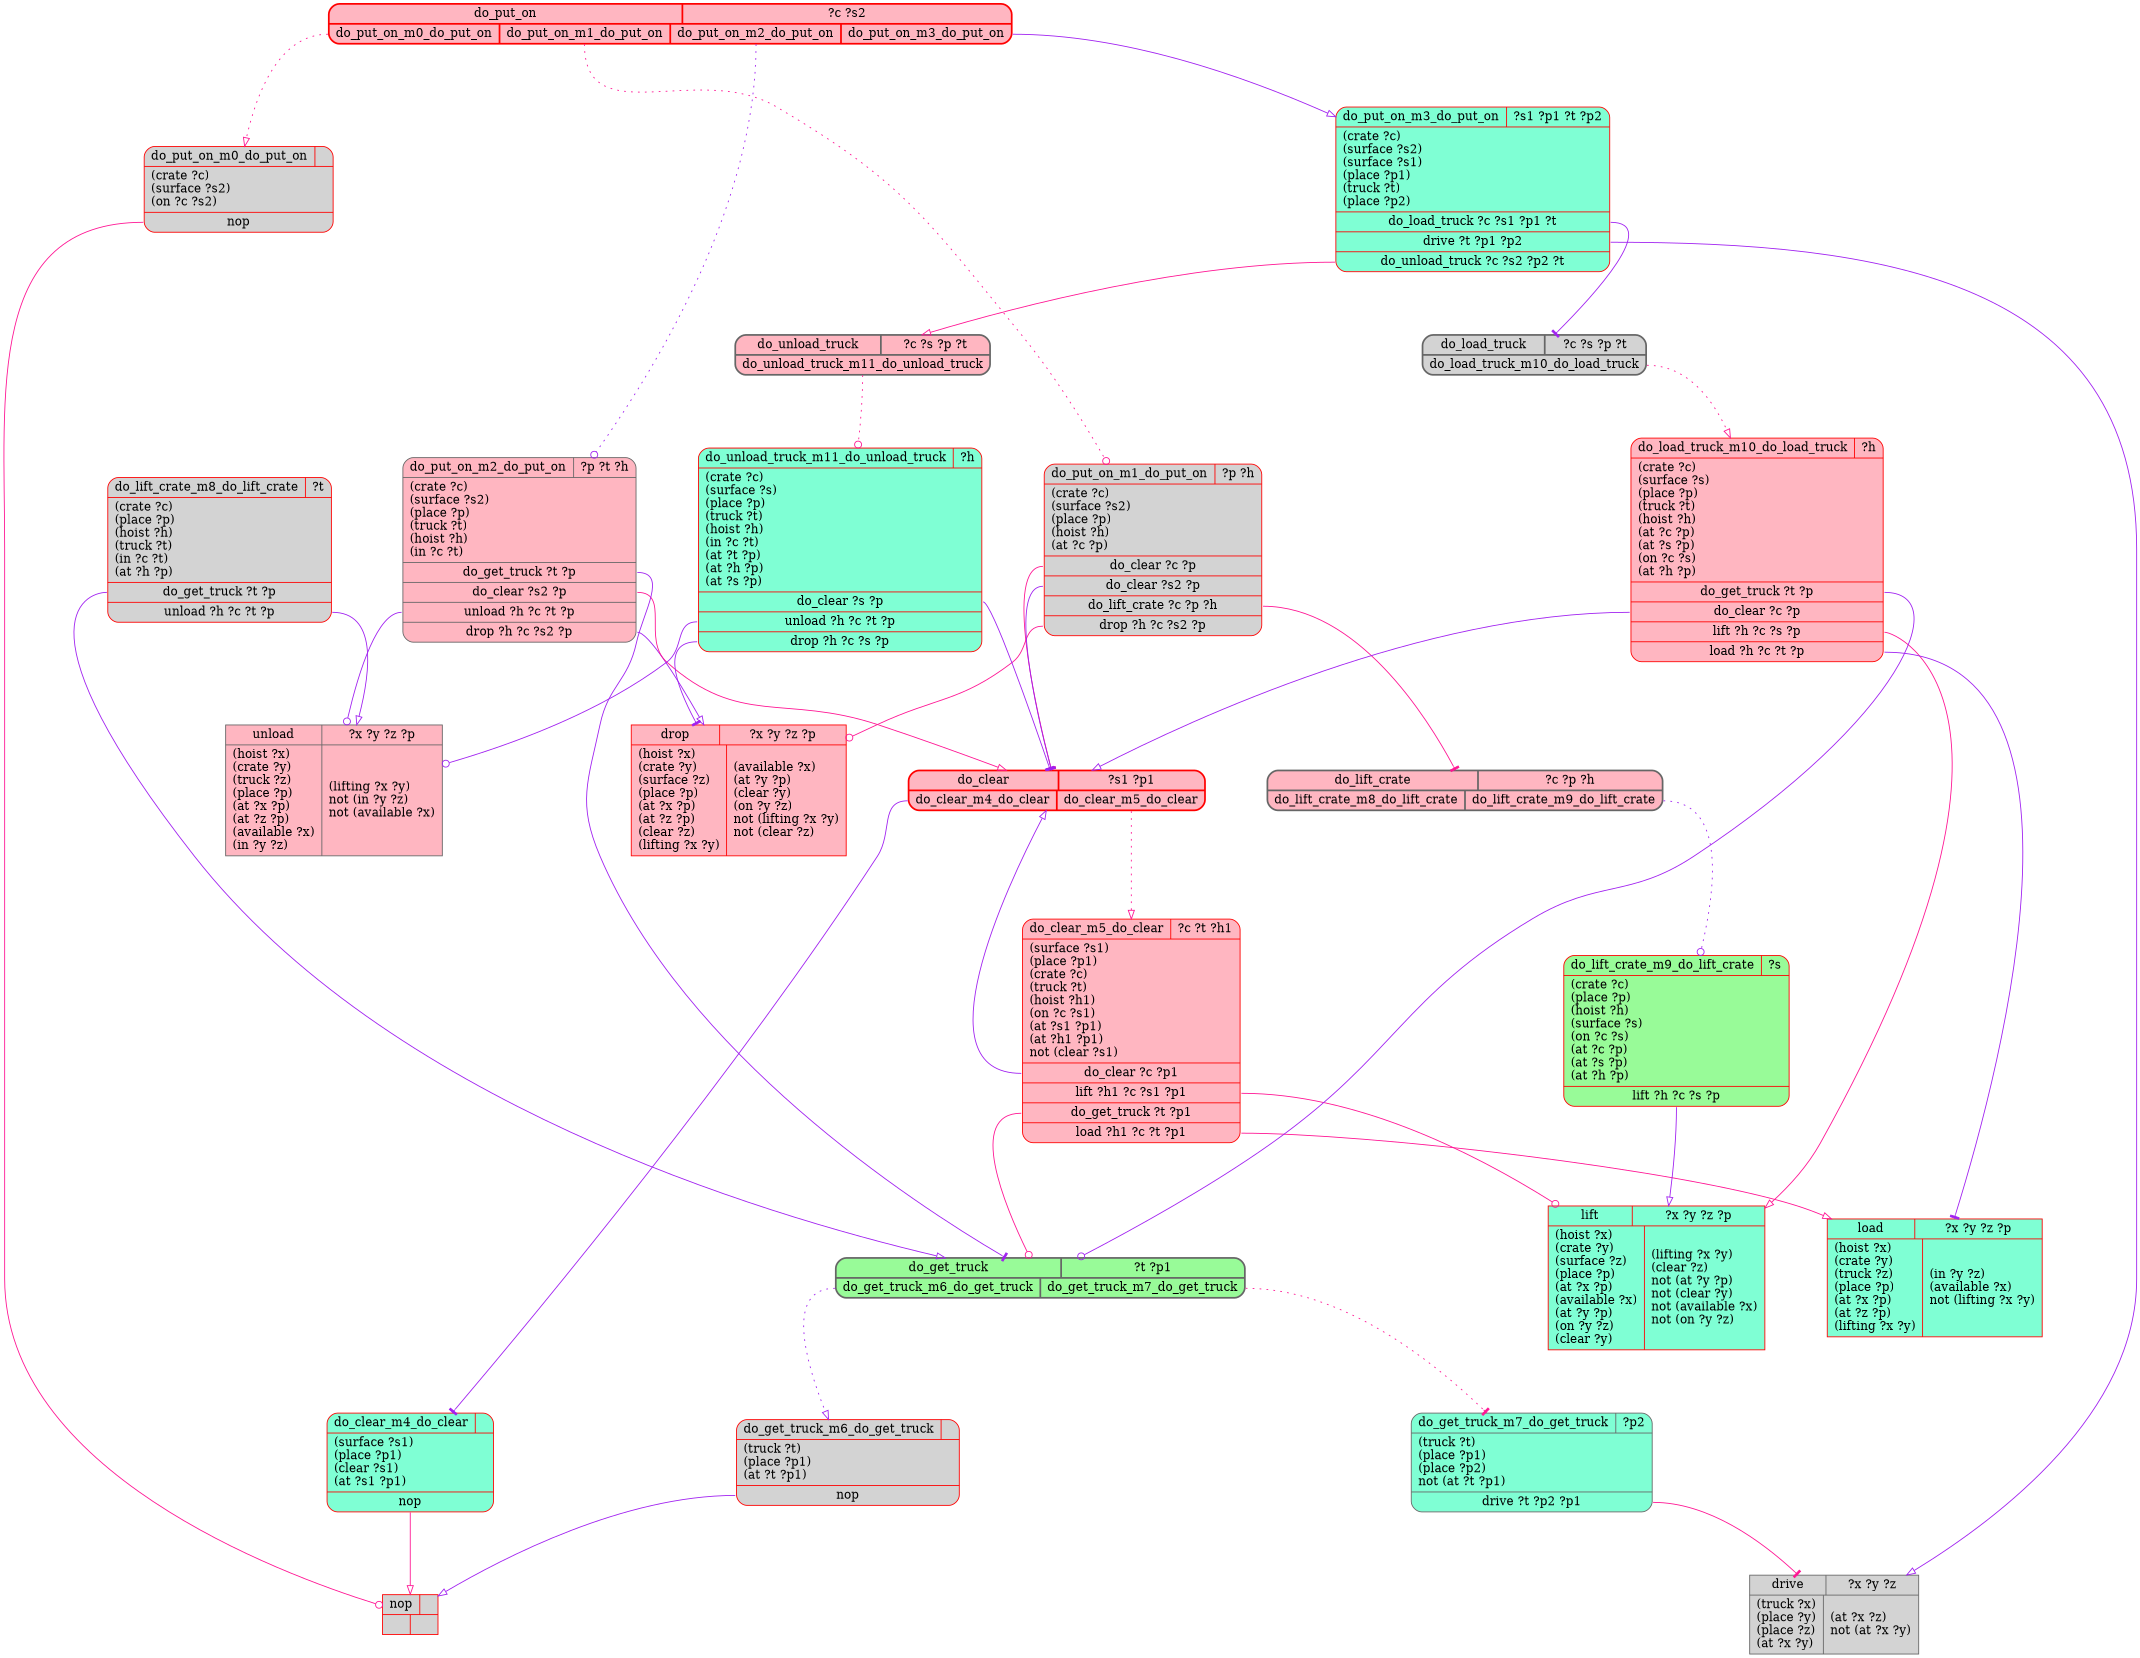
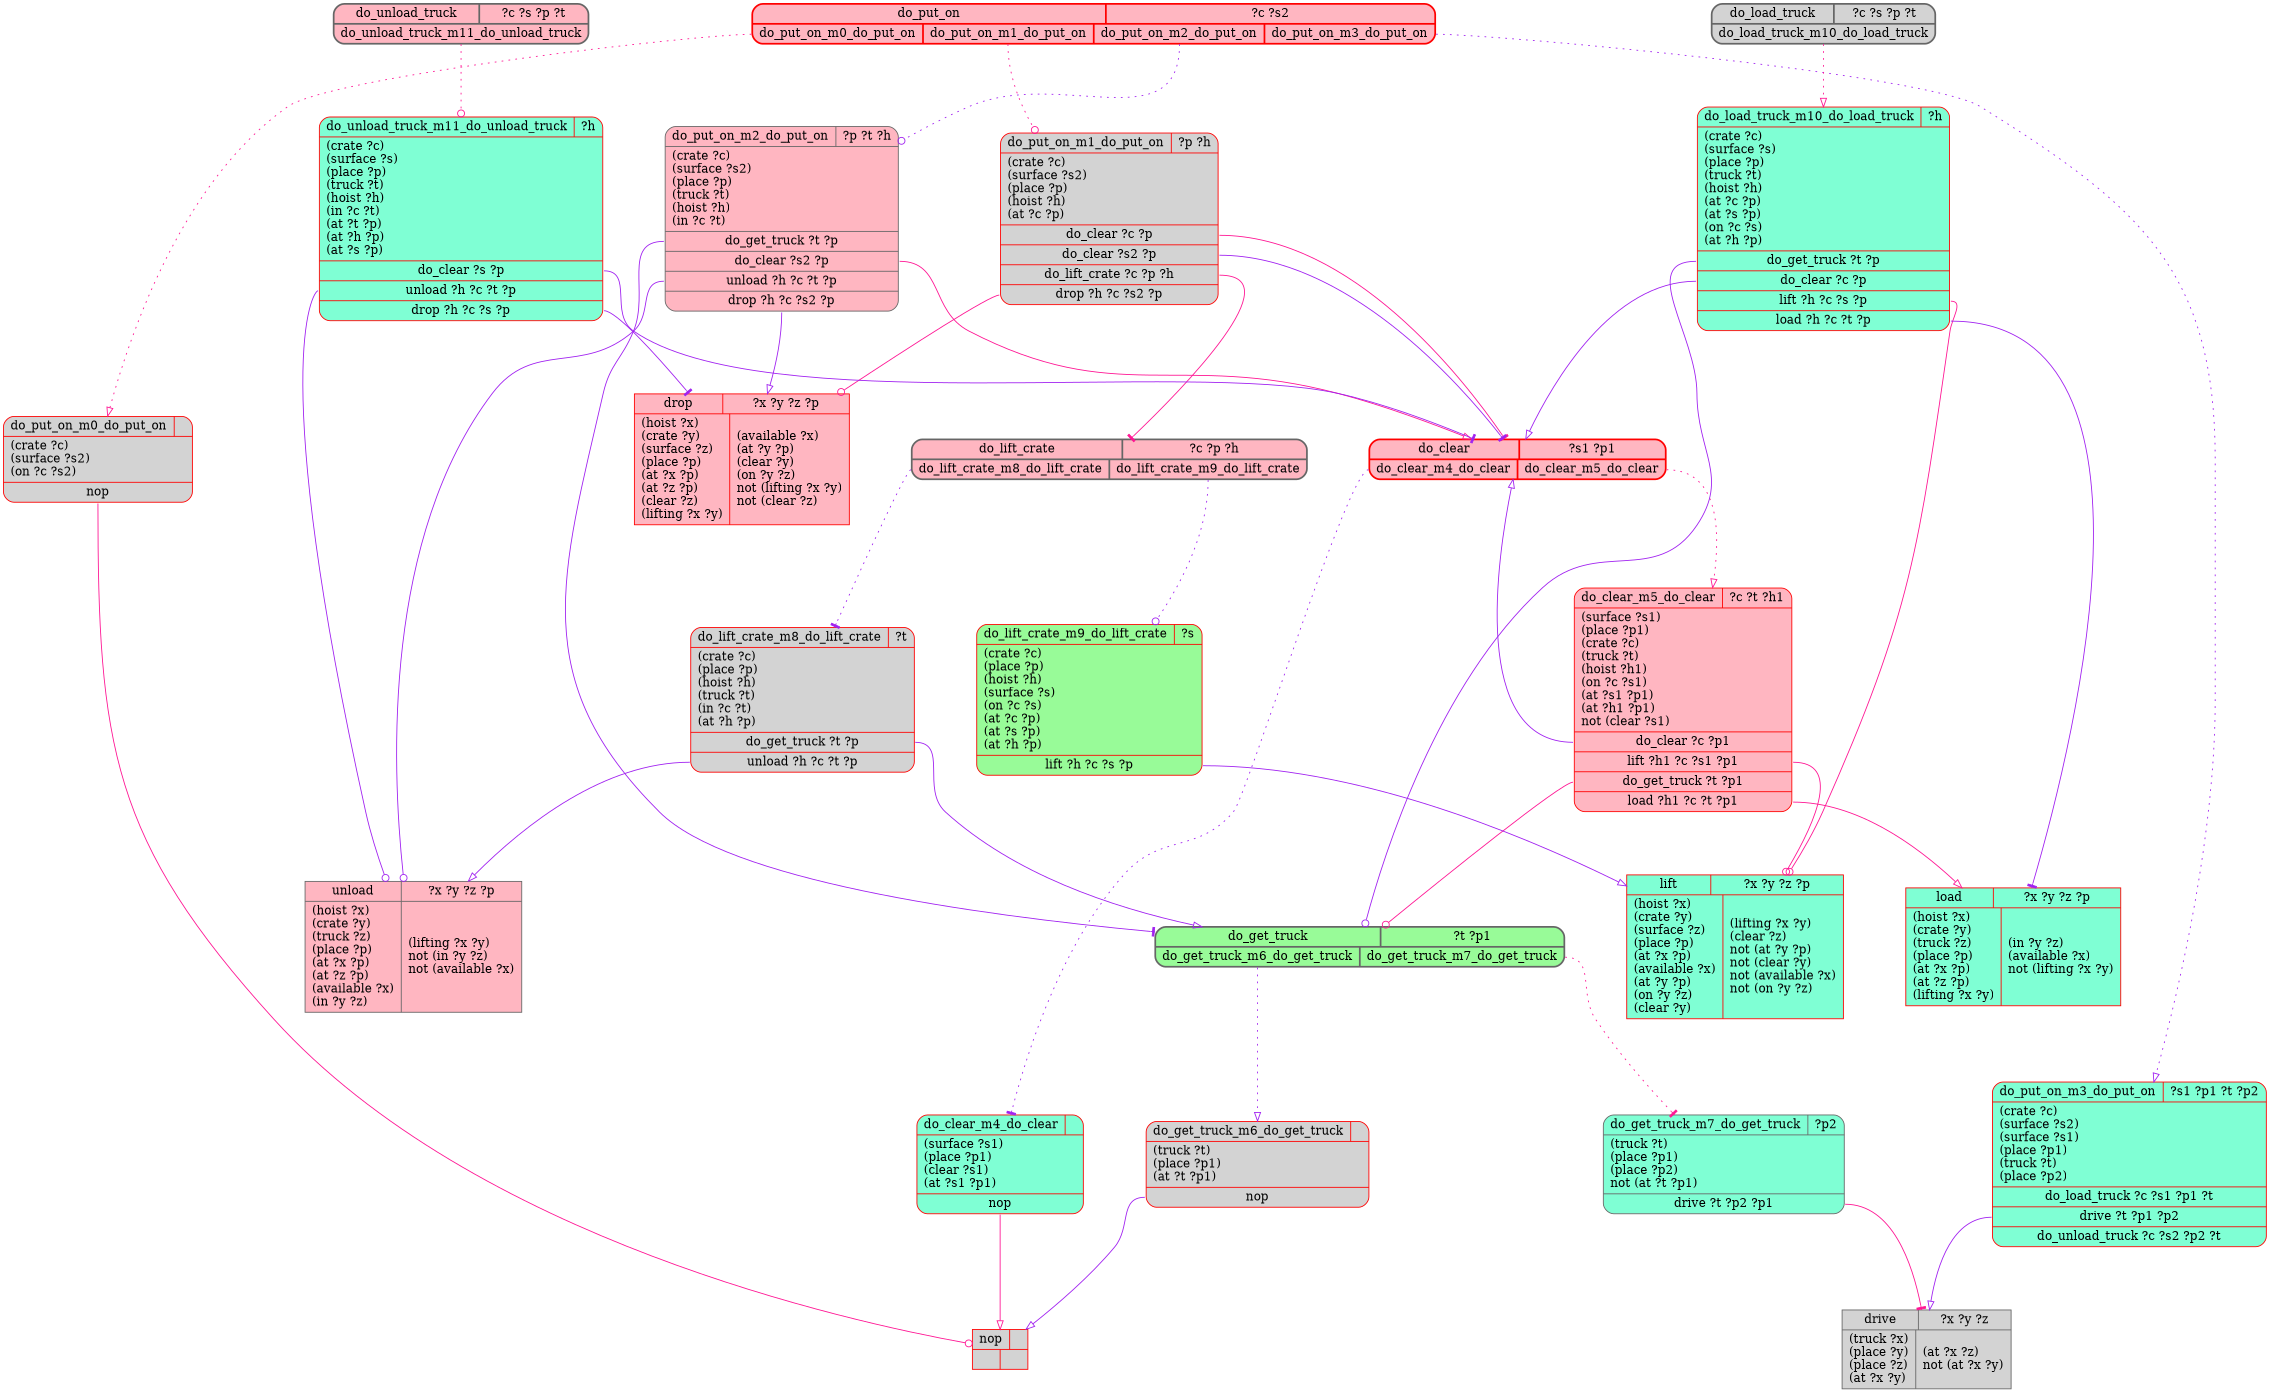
(1174, 58) -> (2174, 276)
(1606, 277) -> none
(1131, 284) -> none
none -> (872, 546)
(1757, 550) -> (1823, 219)
(1920, 922) -> (1904, 592)
(695, 1112) -> (1225, 820)
